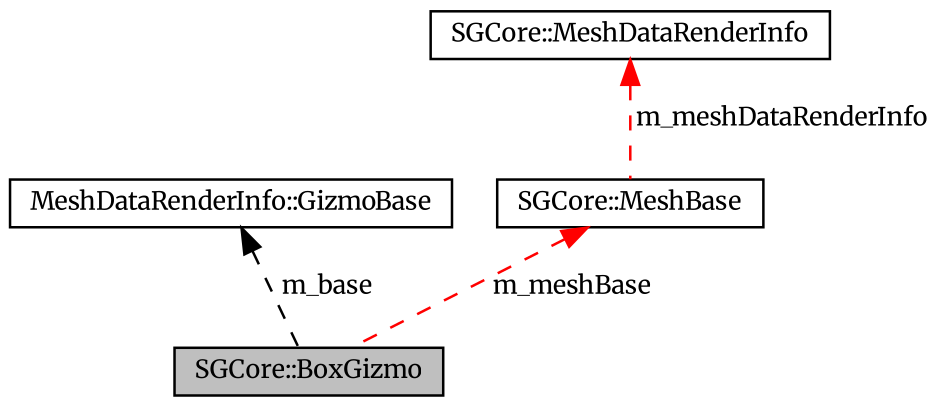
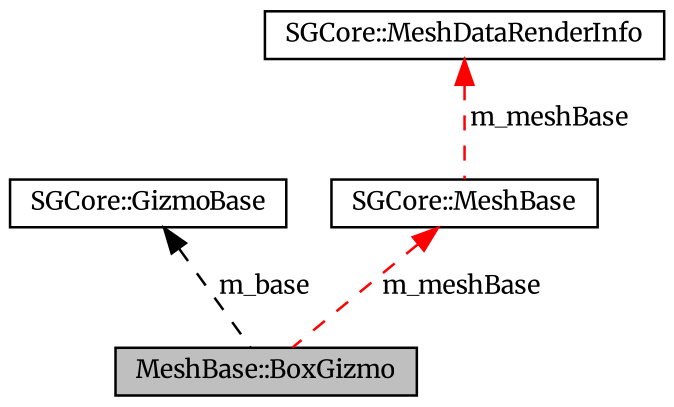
(780, 119) -> (547, 119)
(231, 203) -> (148, 203)
(309, 372) -> (266, 372)
